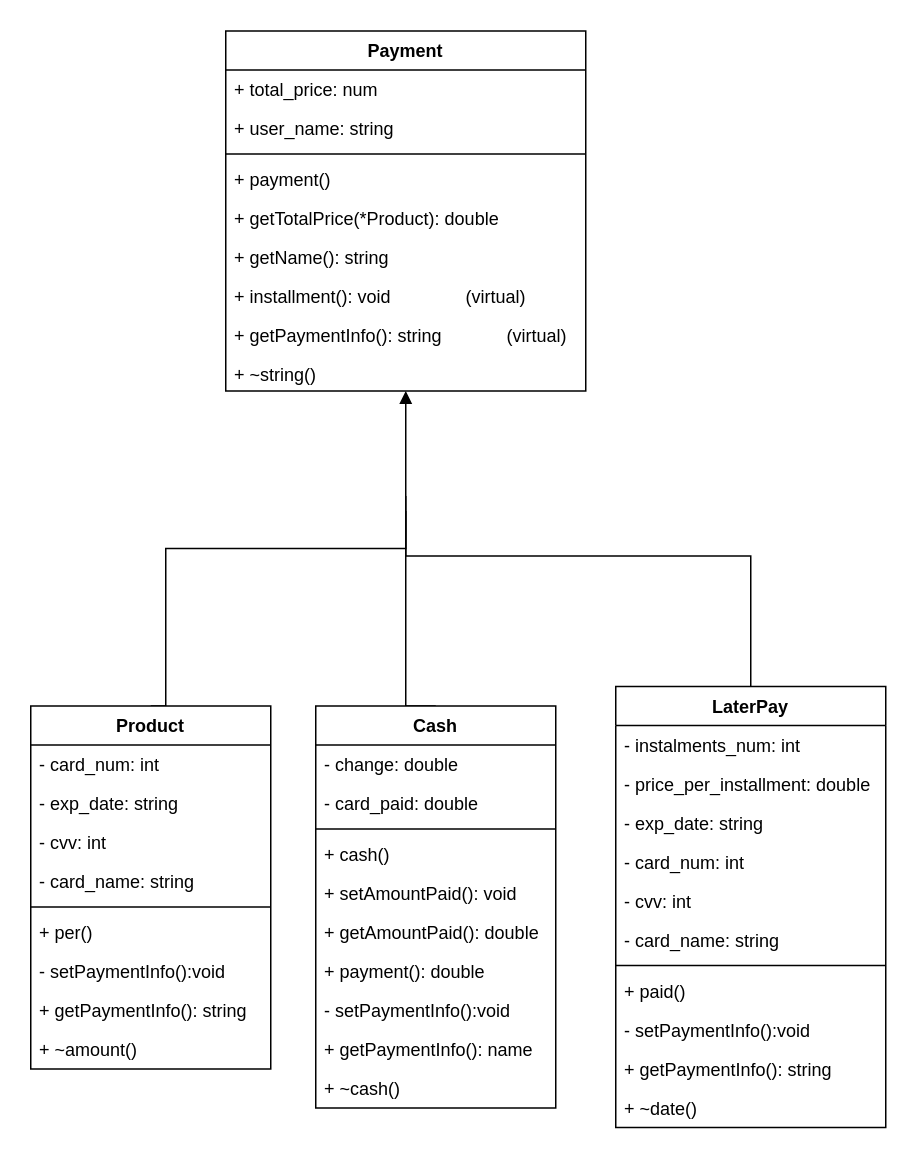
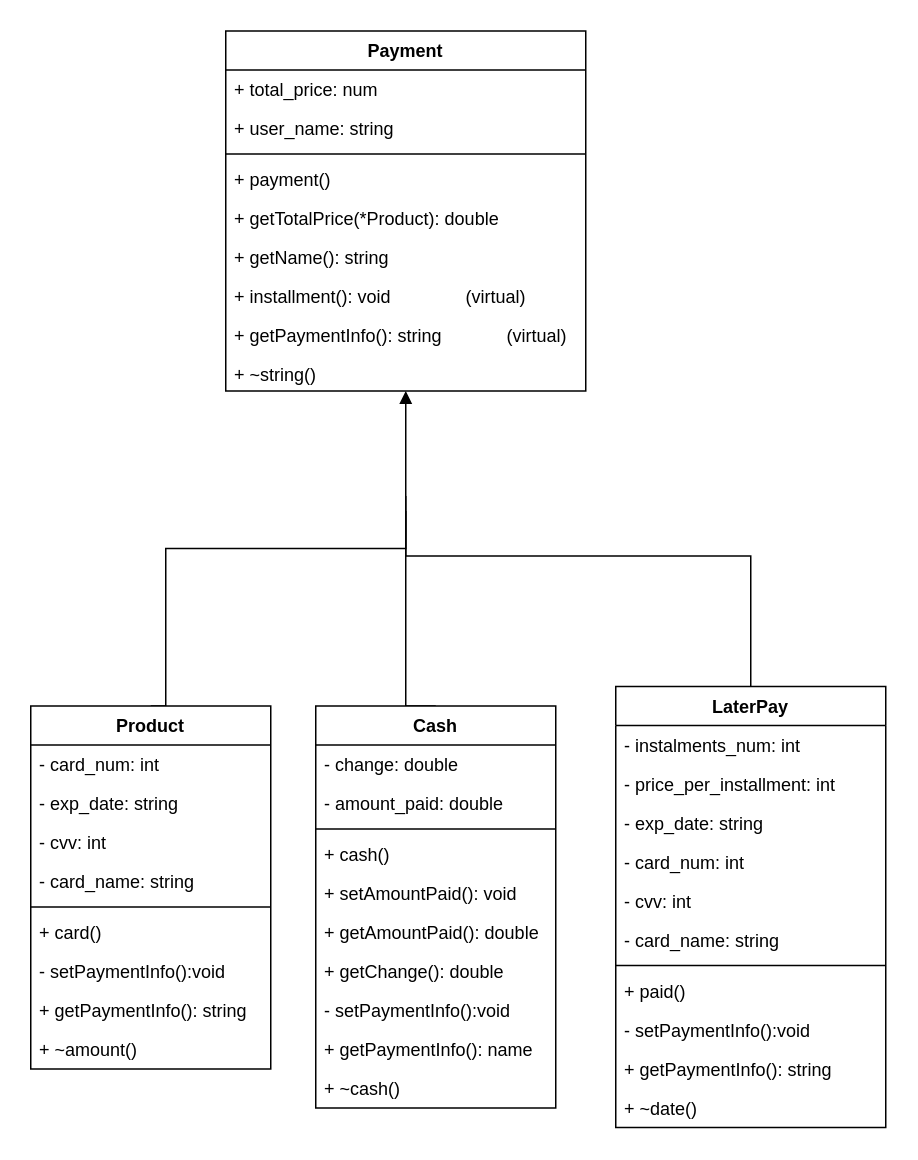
(762, 785) -> (746, 785)
(408, 804) -> (418, 804)
(72, 933) -> (77, 933)
(410, 972) -> (420, 972)
